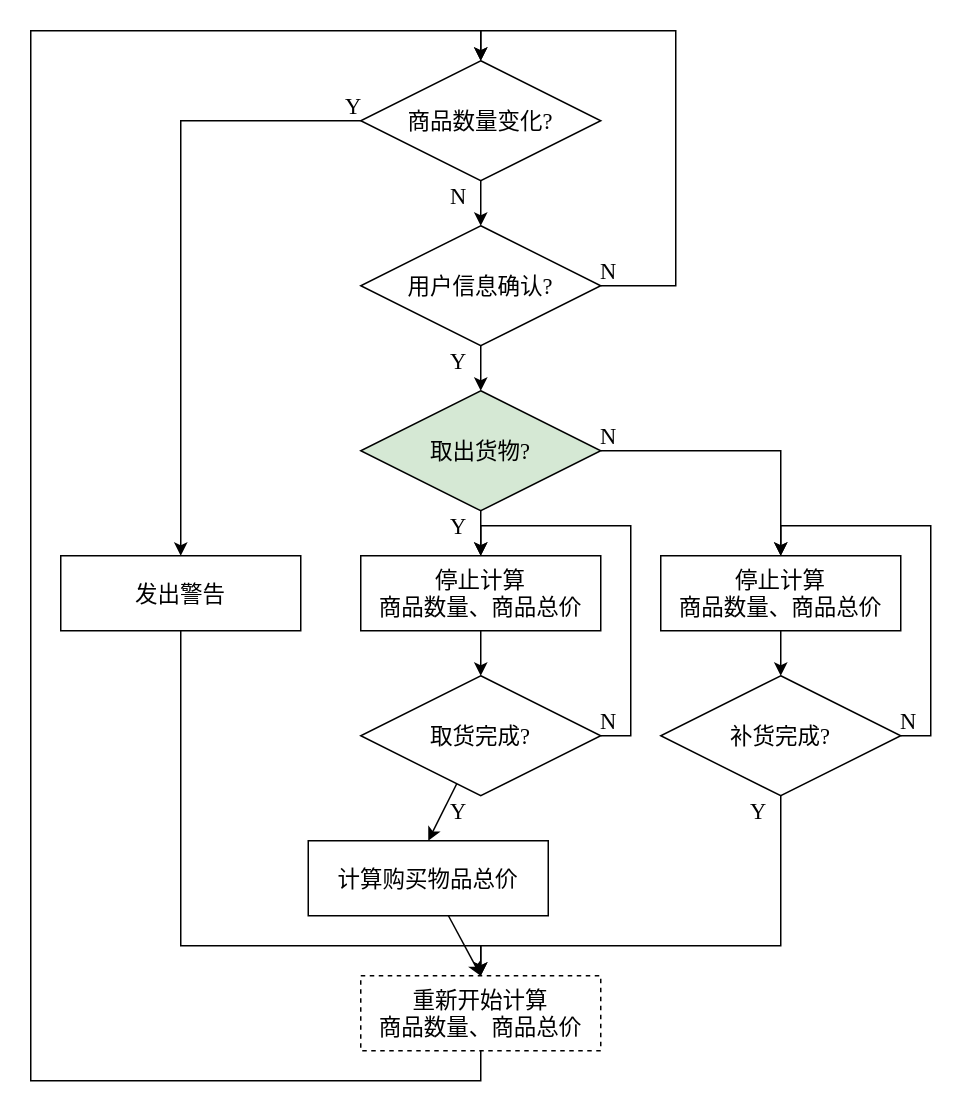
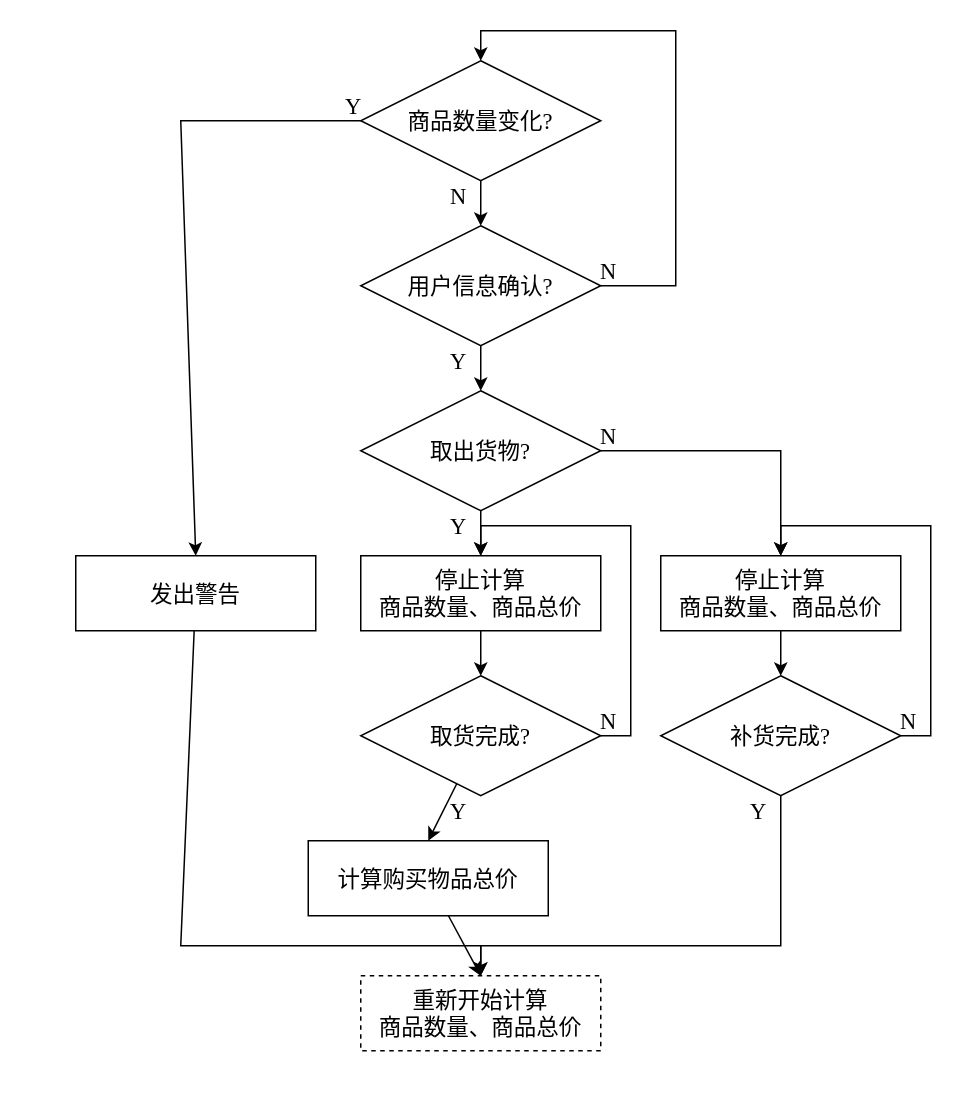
(481, 451) -> (481, 451)
(31, 573) -> none
(181, 593) -> (196, 593)
